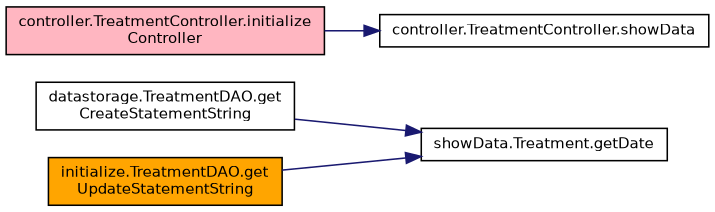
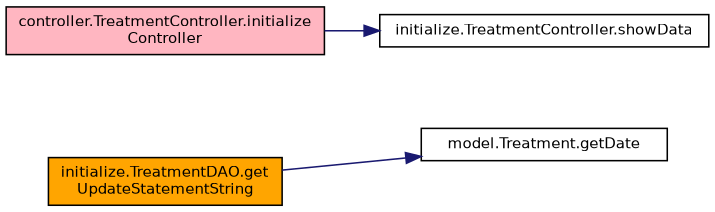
(544, 31) -> (544, 31)
(165, 106) -> none
(544, 145) -> (544, 145)
